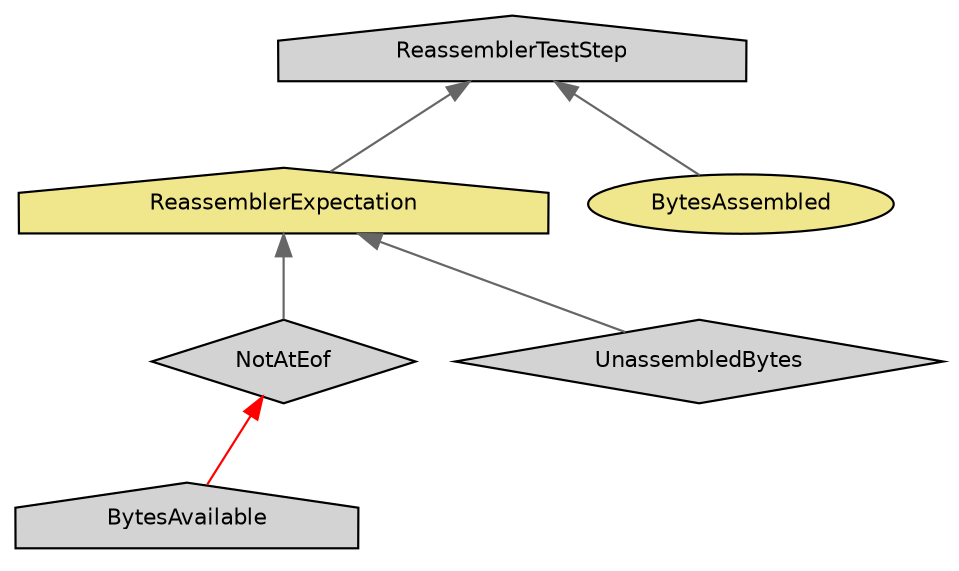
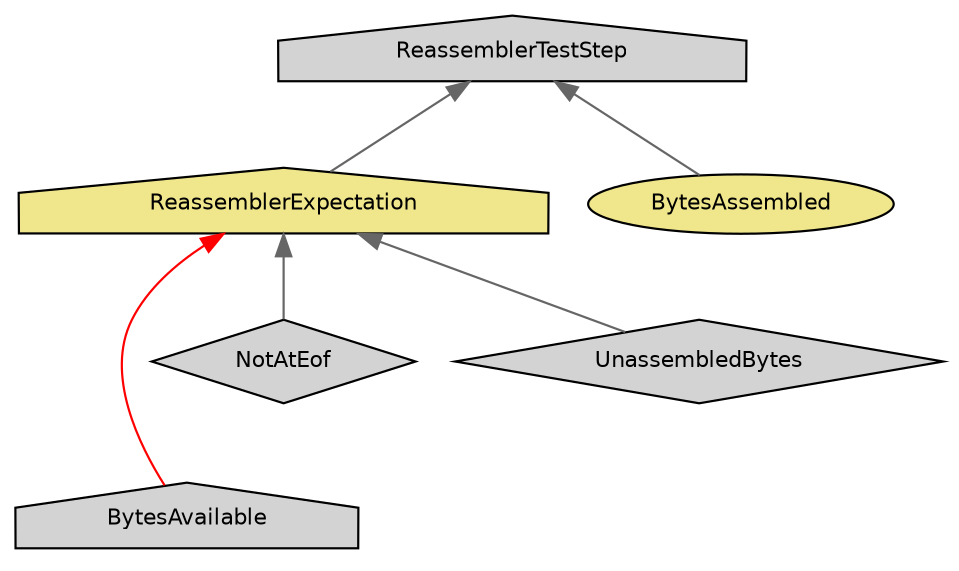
(229, 450) -> (123, 354)
